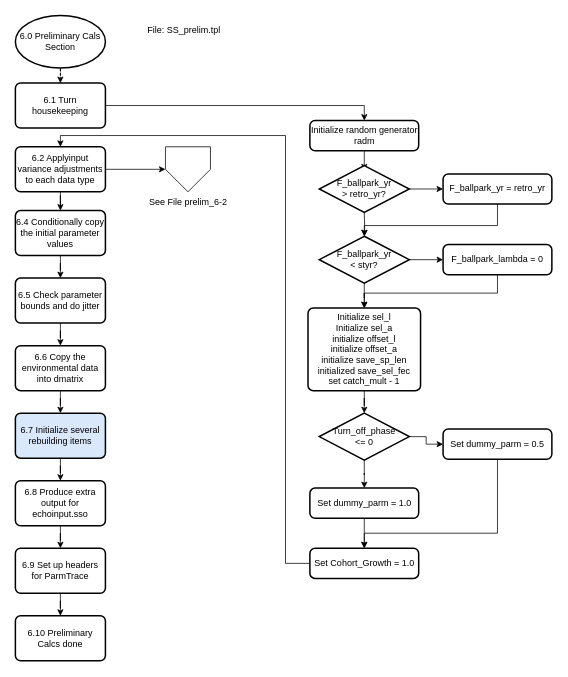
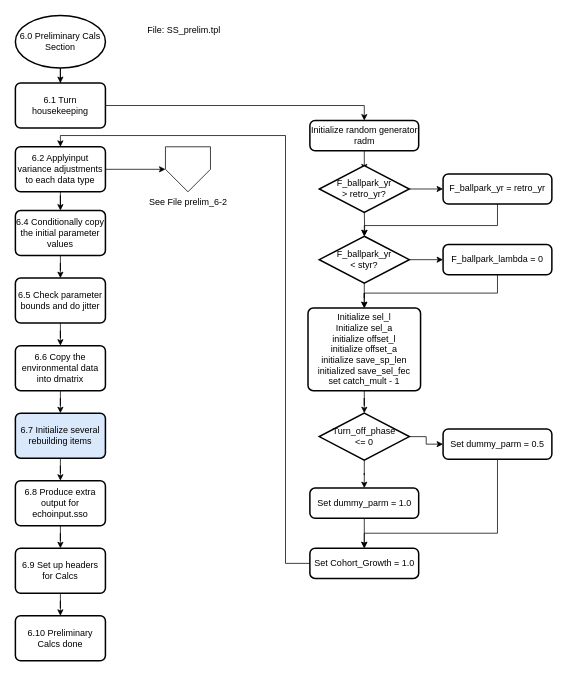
(60, 69) -> (60, 69)
(60, 570) -> (60, 570)
